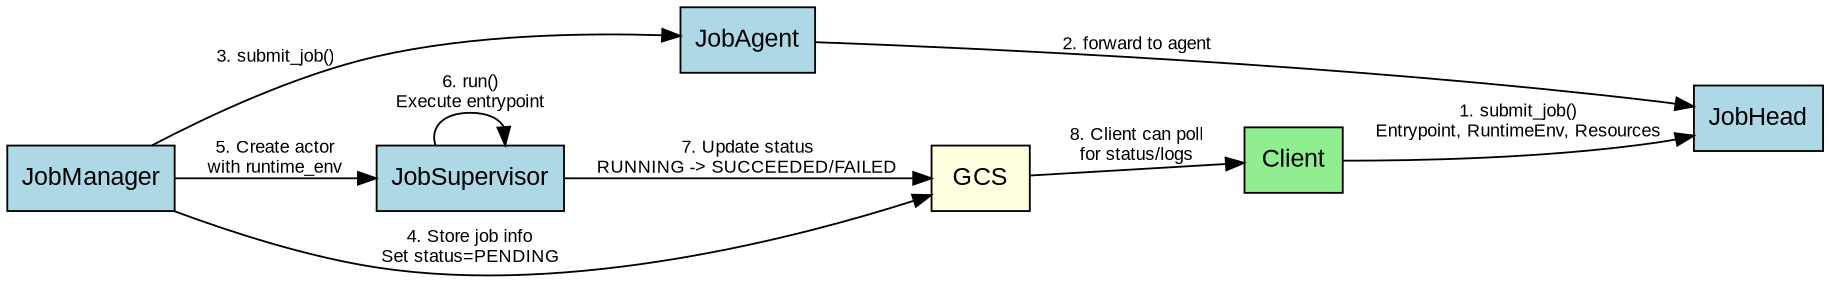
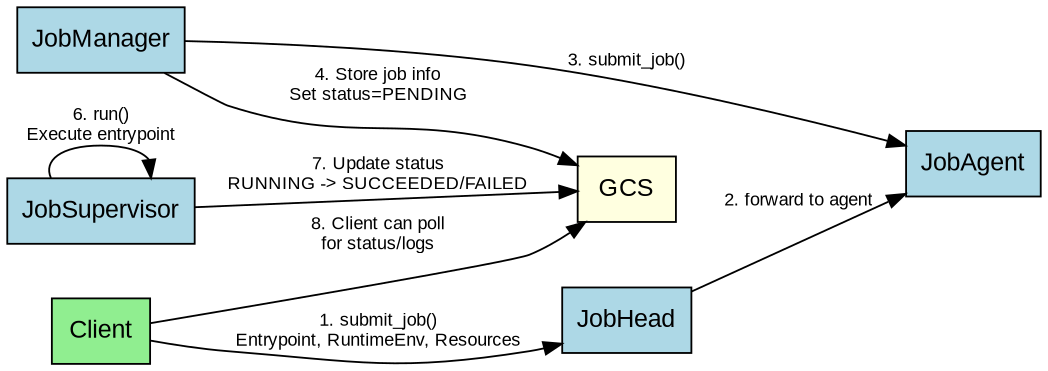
(1246, 65) -> (790, 247)
(1128, 170) -> (363, 287)
(266, 178) -> none
